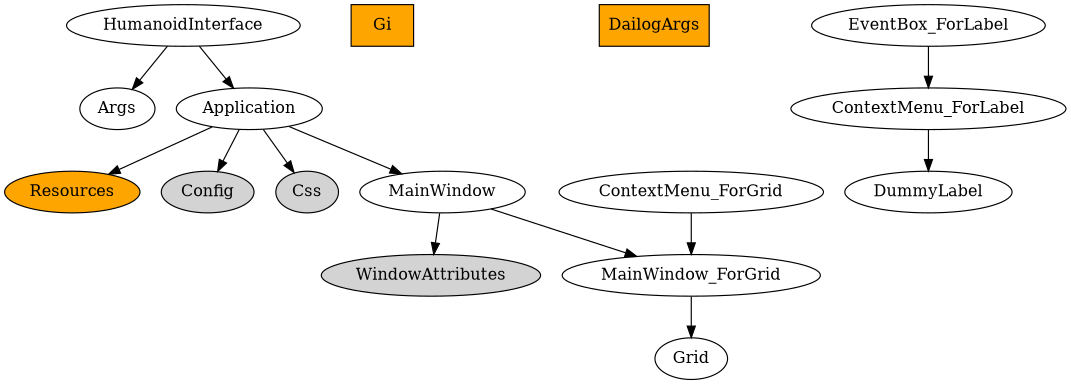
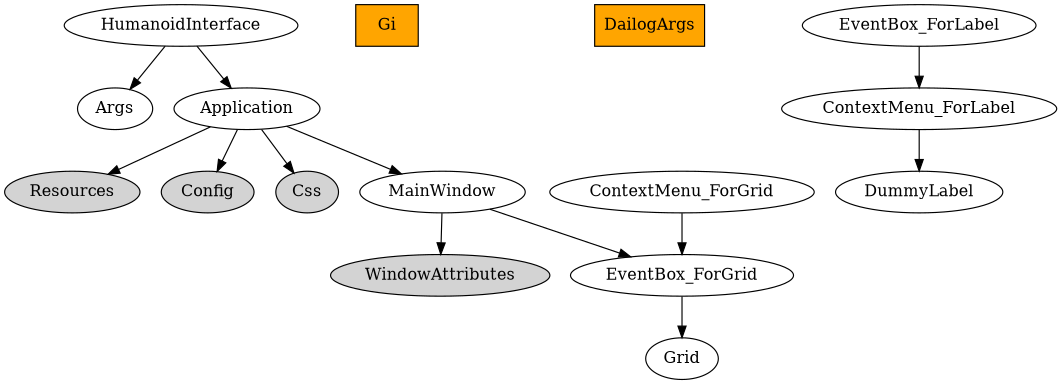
(72, 192) -> (72, 192)
(691, 275) -> (682, 275)
